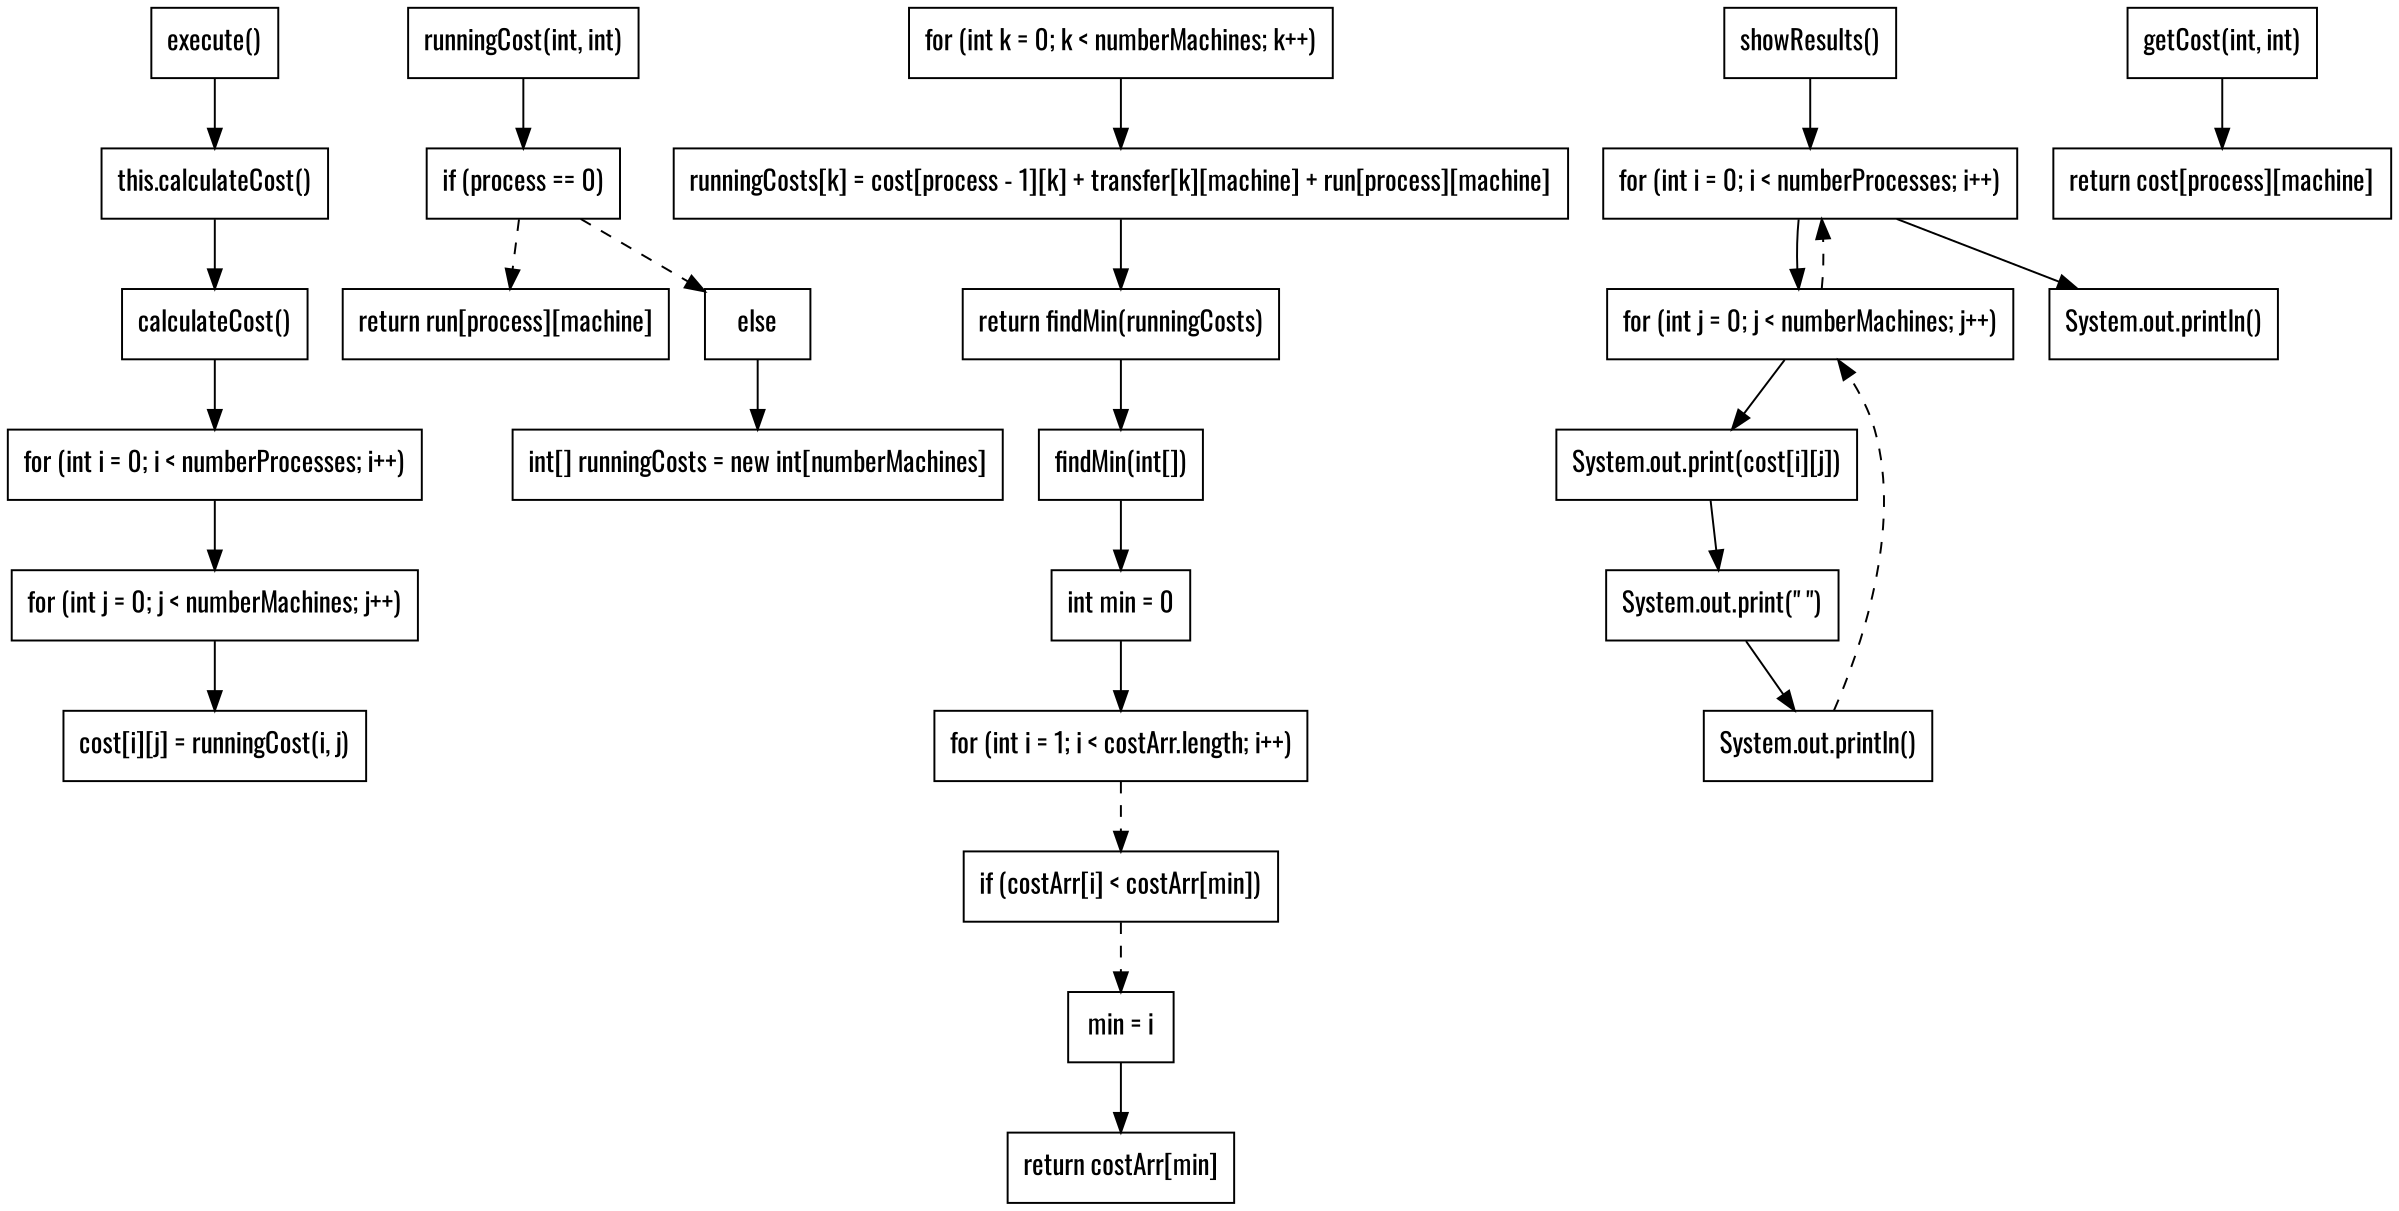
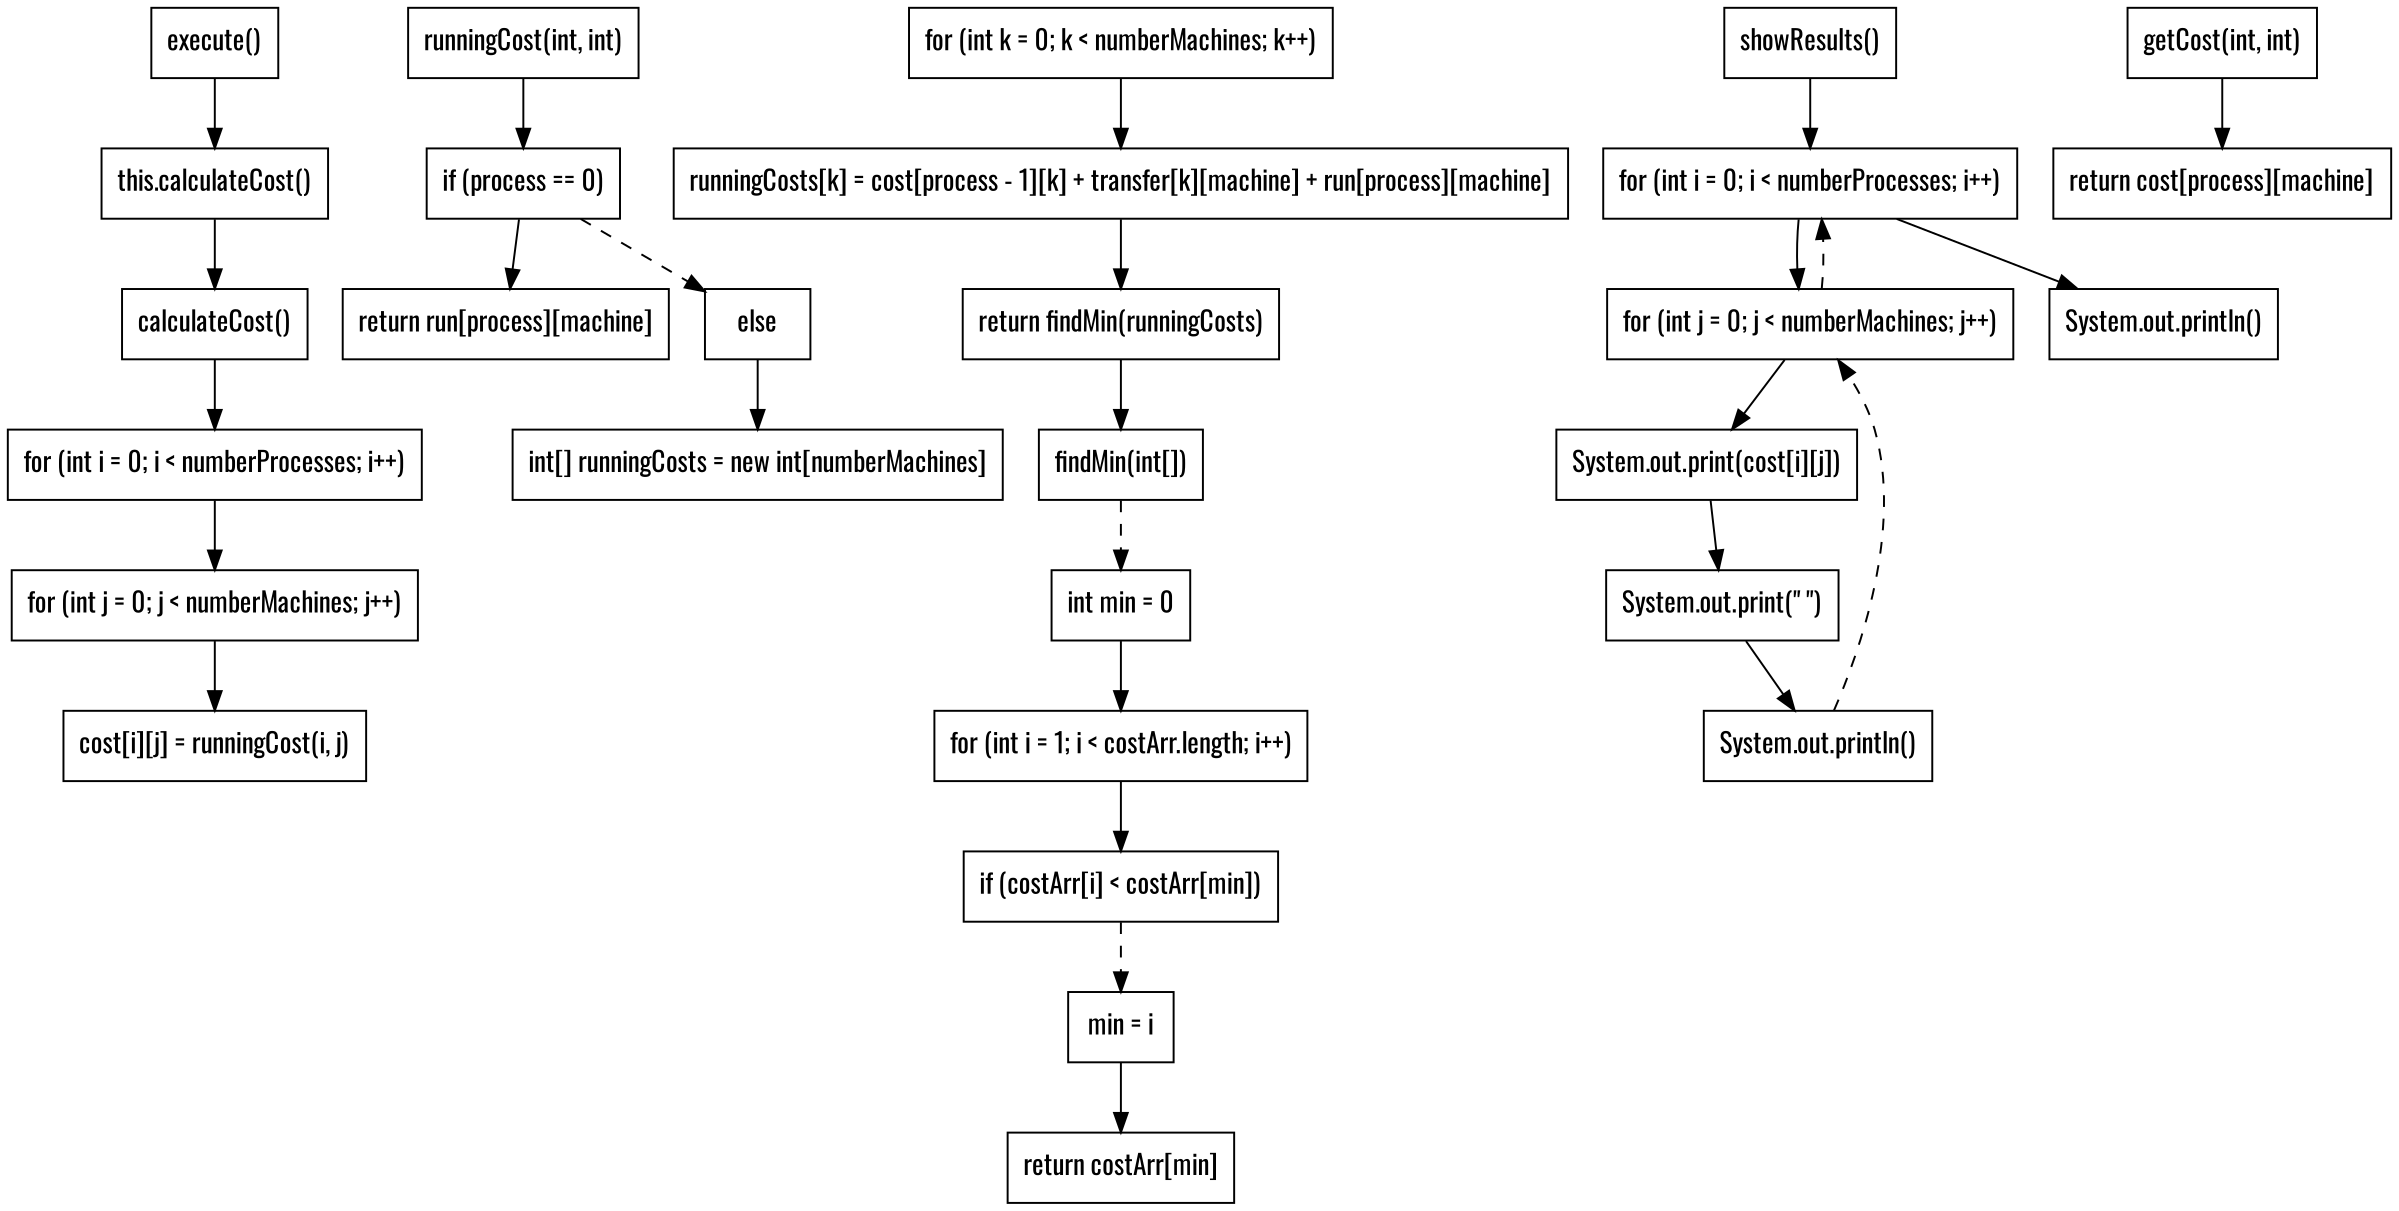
(516, 244) -> (516, 244)
(1121, 525) -> (1121, 525)
(1121, 807) -> (1121, 807)
